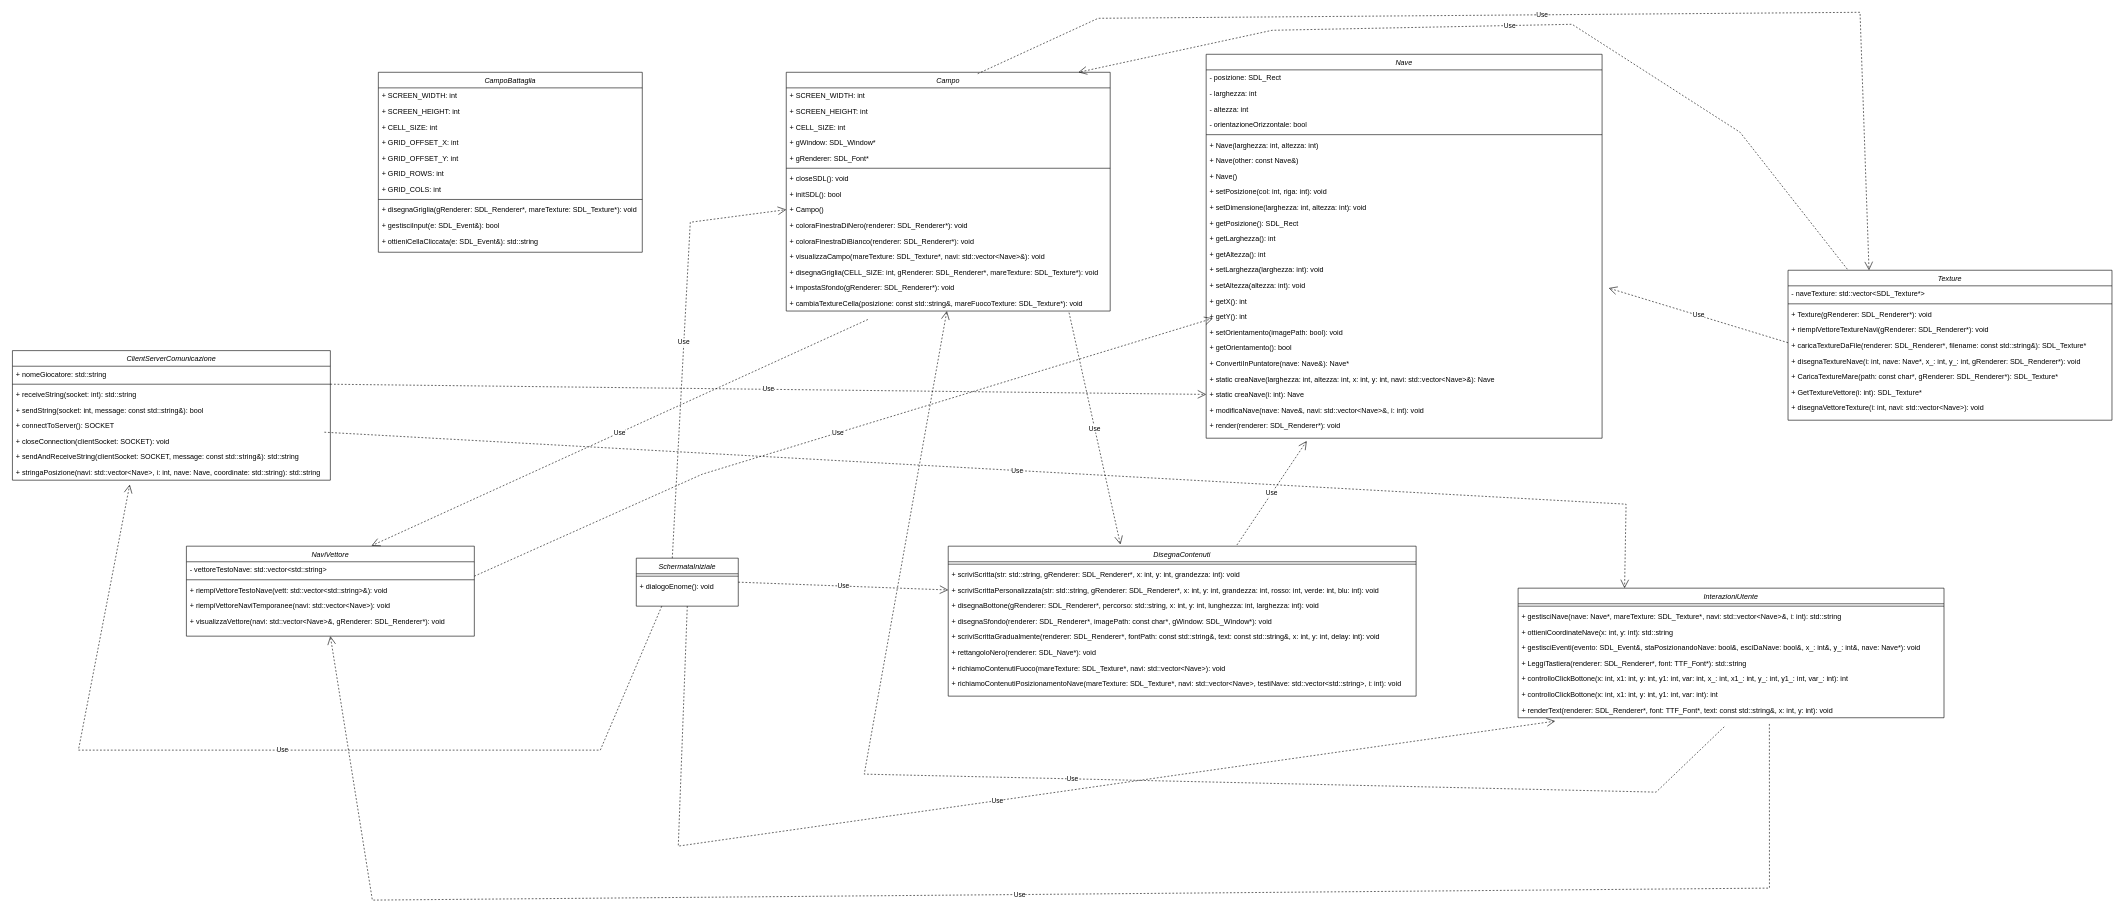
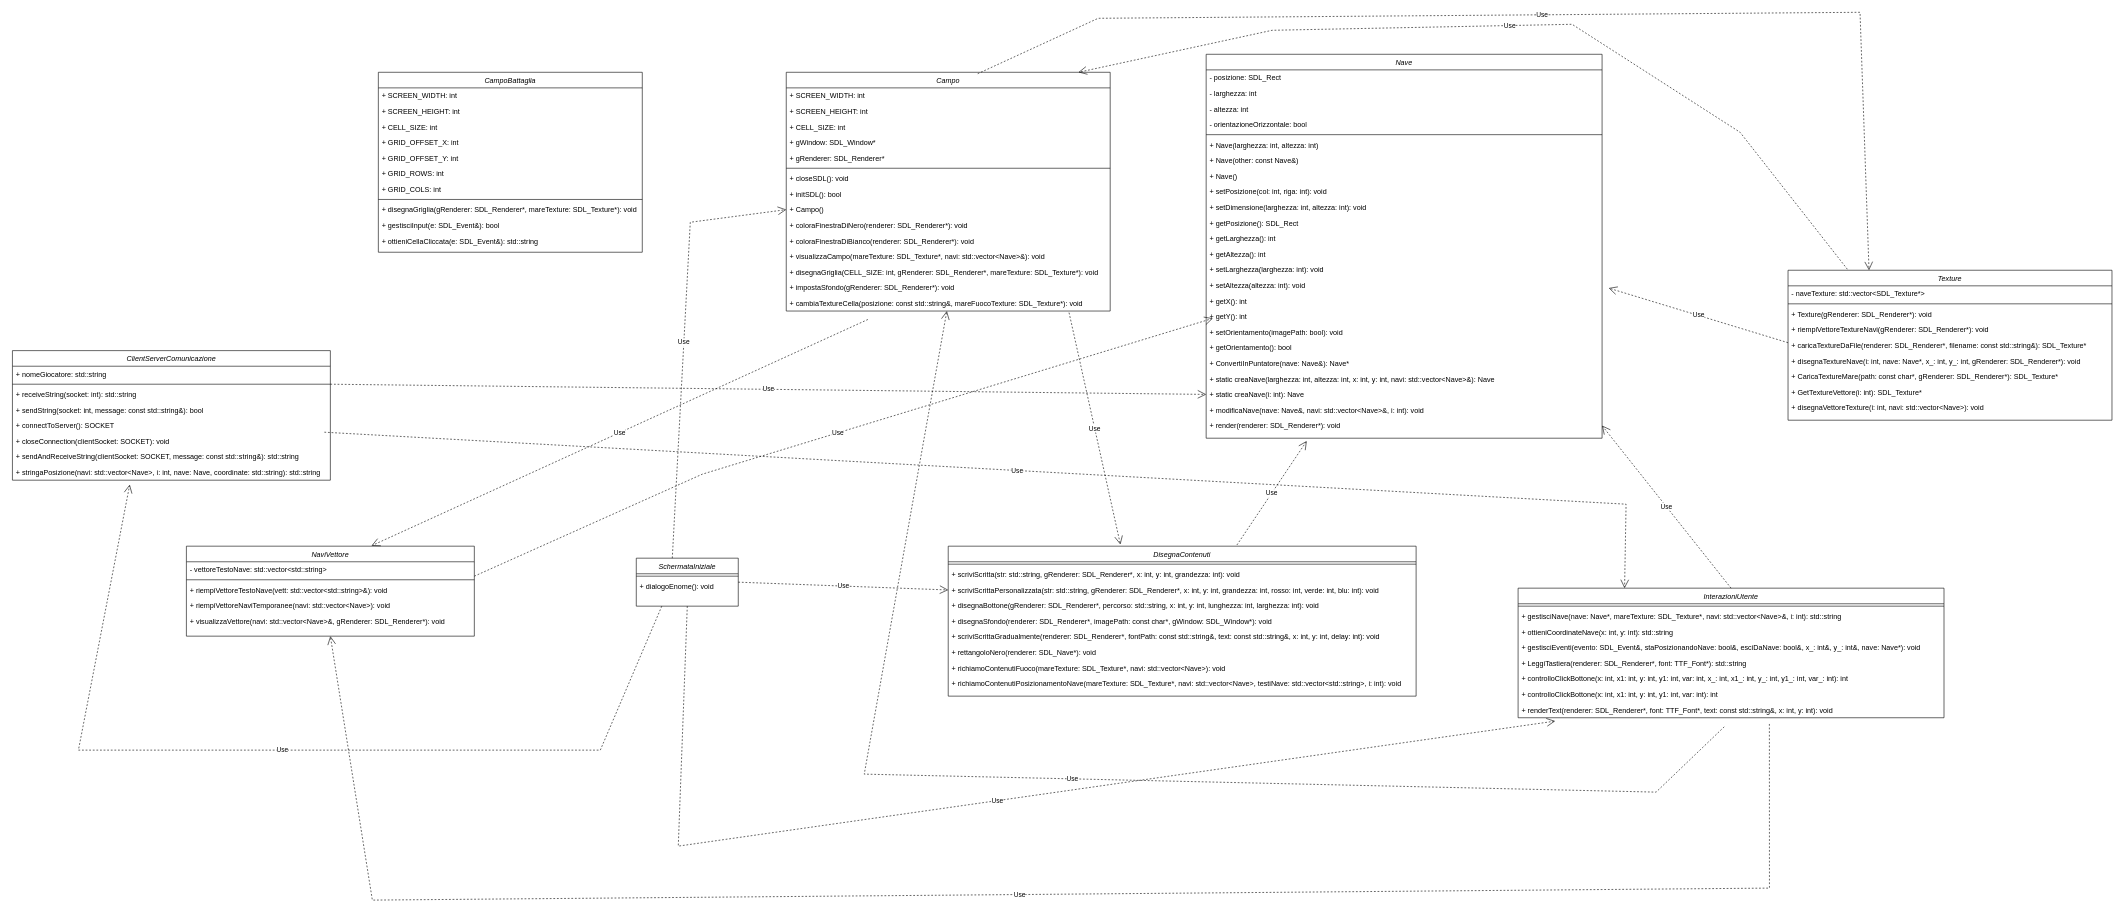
(831, 158) -> (839, 158)
none -> (1668, 508)
